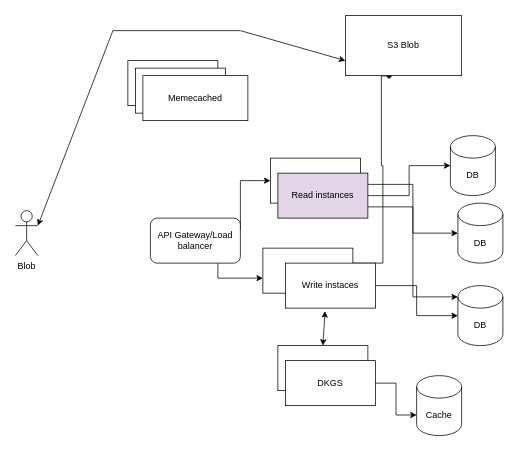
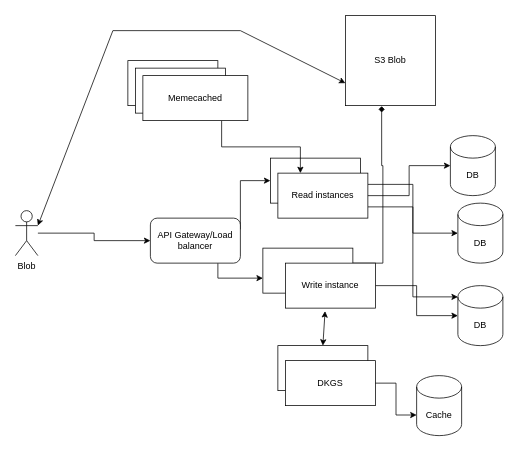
(404, 45) -> (390, 60)
none -> (222, 135)
(323, 195) -> (323, 195)
none -> (114, 240)
(330, 285) -> (330, 285)
